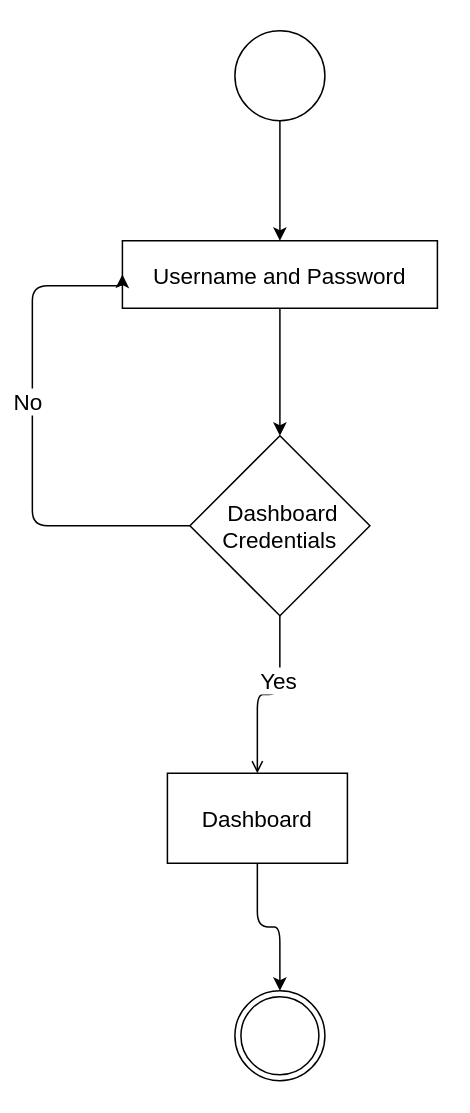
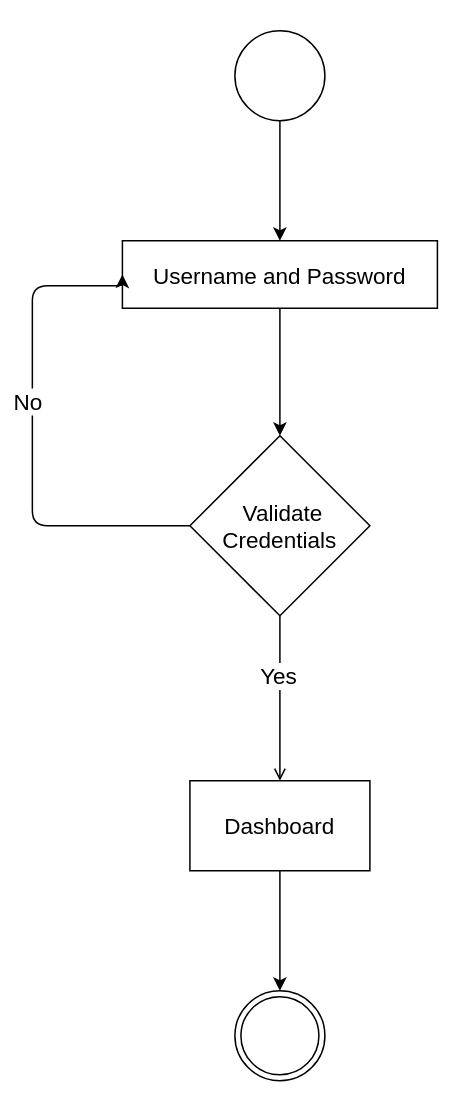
(280, 526) -> (280, 526)
(257, 818) -> (280, 826)
